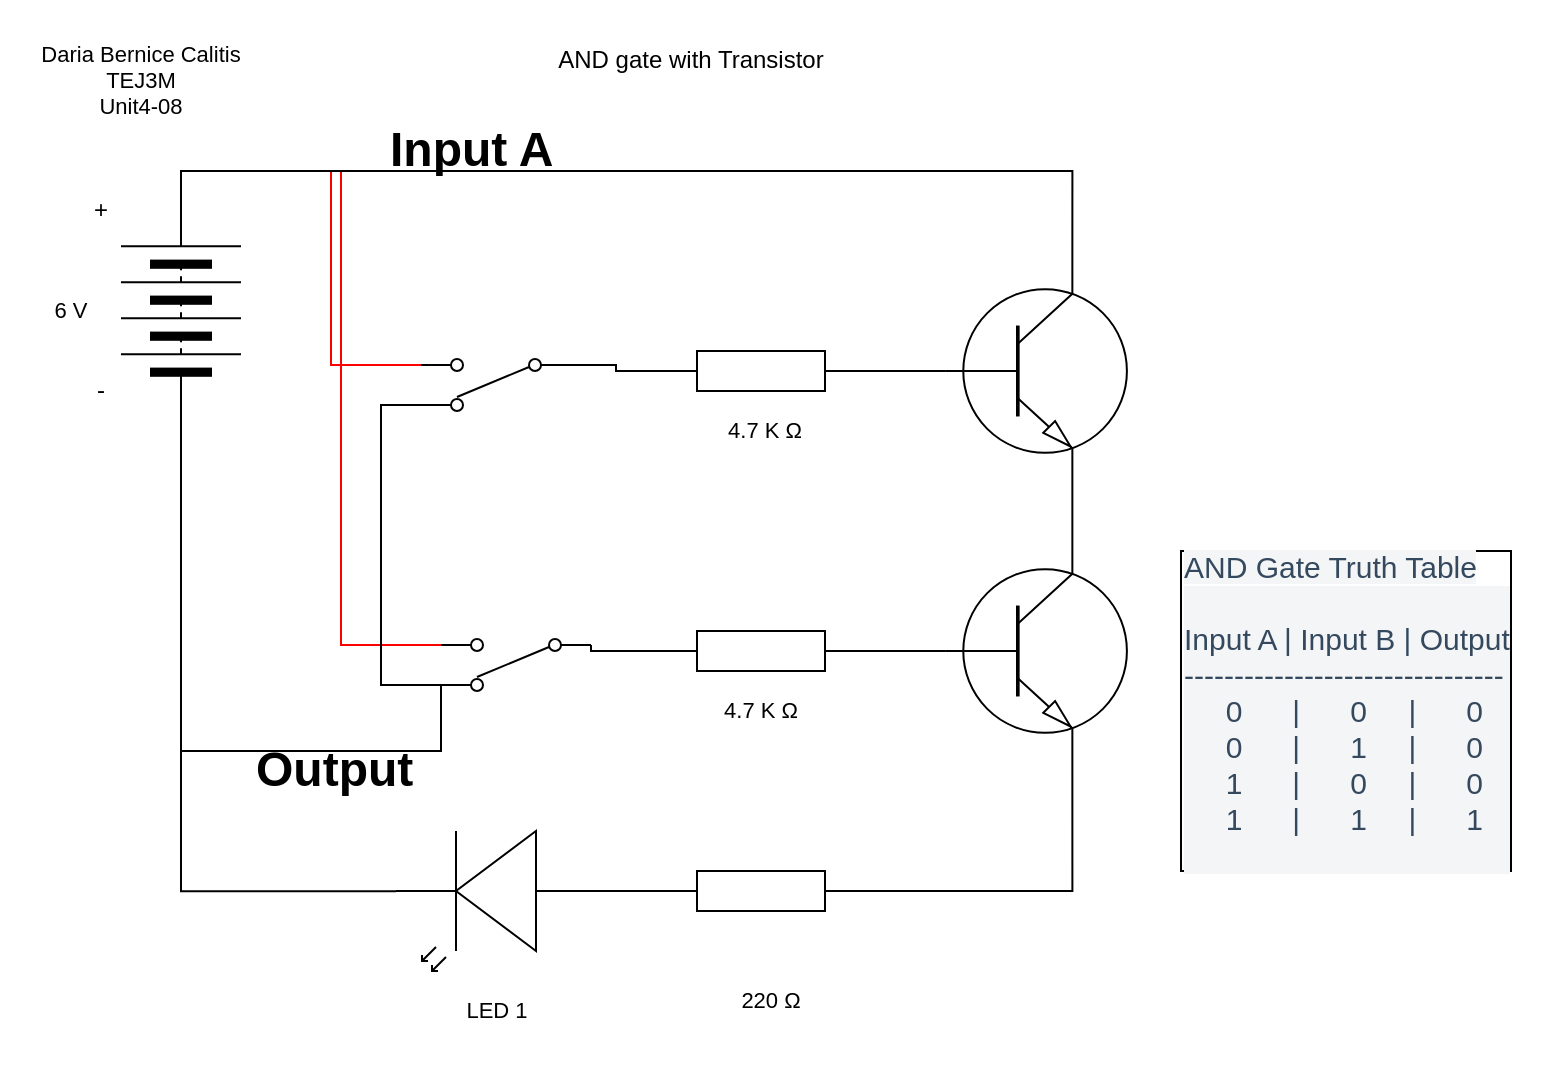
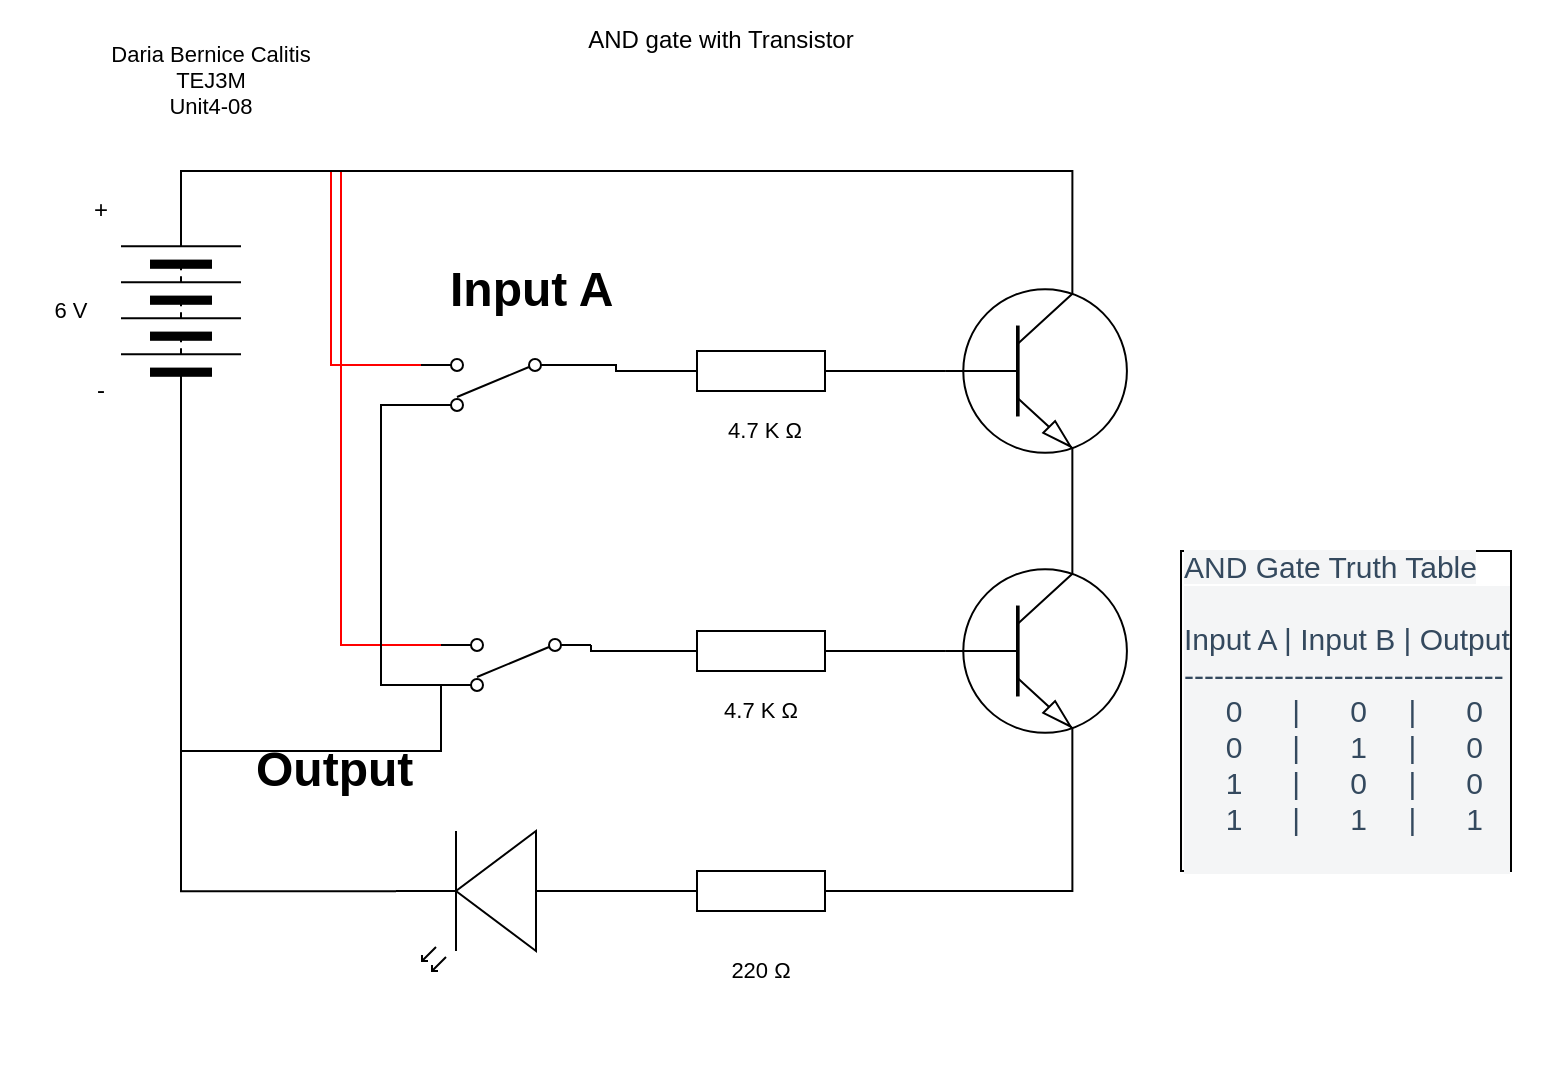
(691, 61) -> (721, 41)
(141, 81) -> (211, 81)
(481, 151) -> (541, 291)
(771, 1001) -> (761, 971)
(496, 1011) -> none
